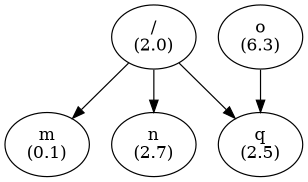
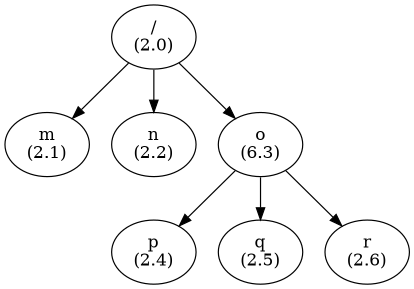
(203, 86) -> (203, 86)
(47, 145) -> (47, 145)
(154, 145) -> (154, 145)
none -> (154, 252)
none -> (367, 252)
